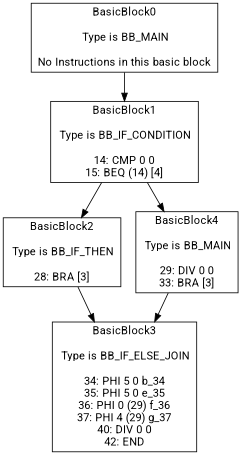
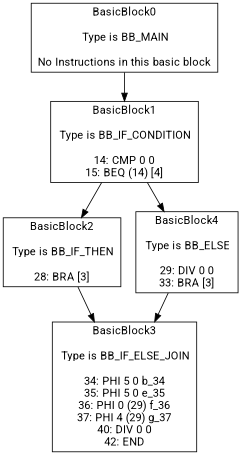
(187, 252) -> (187, 252)
